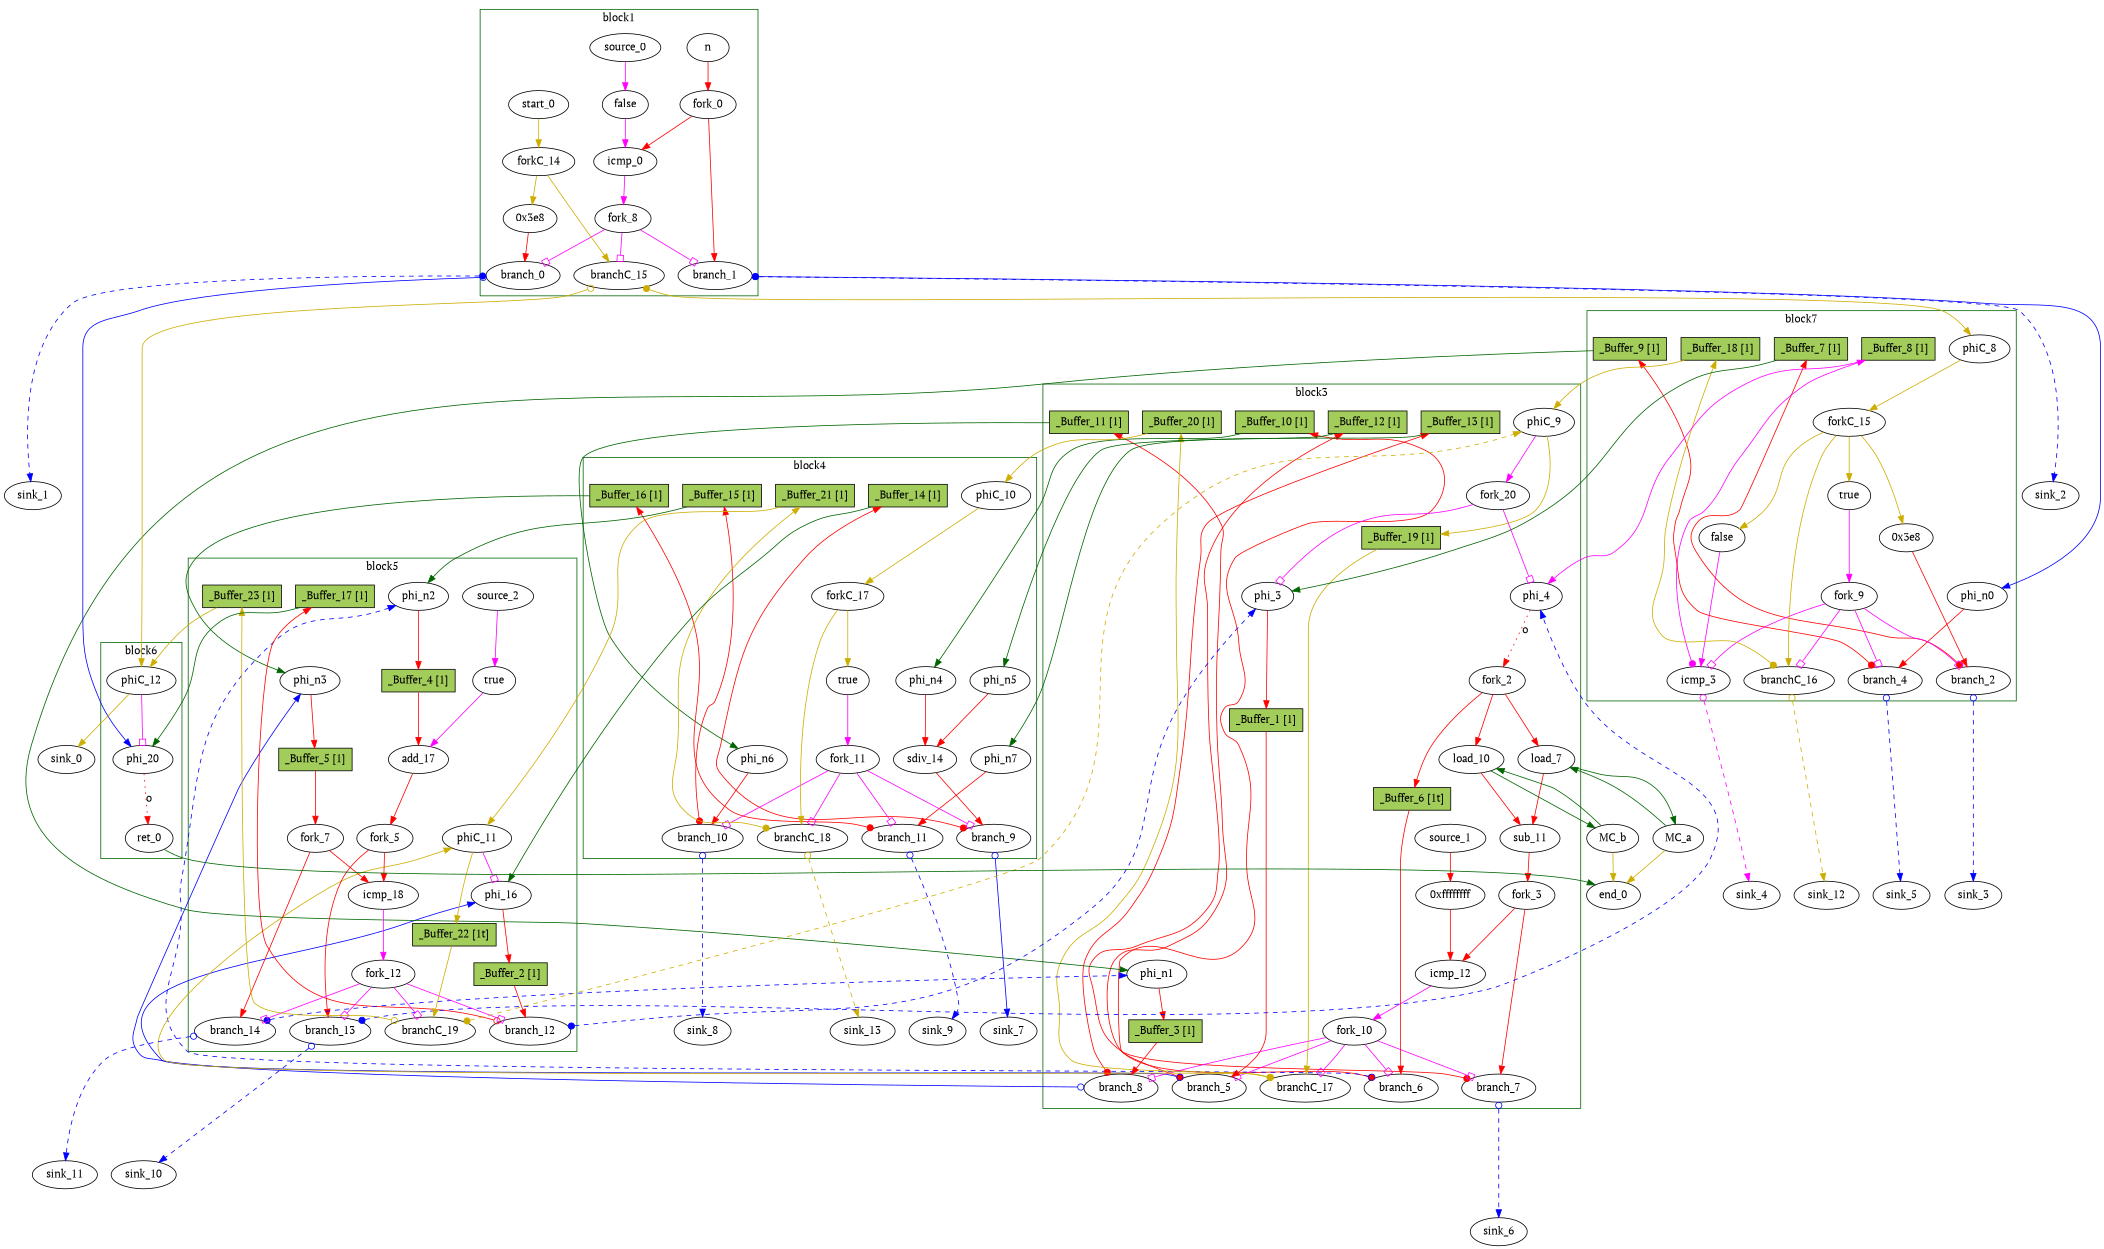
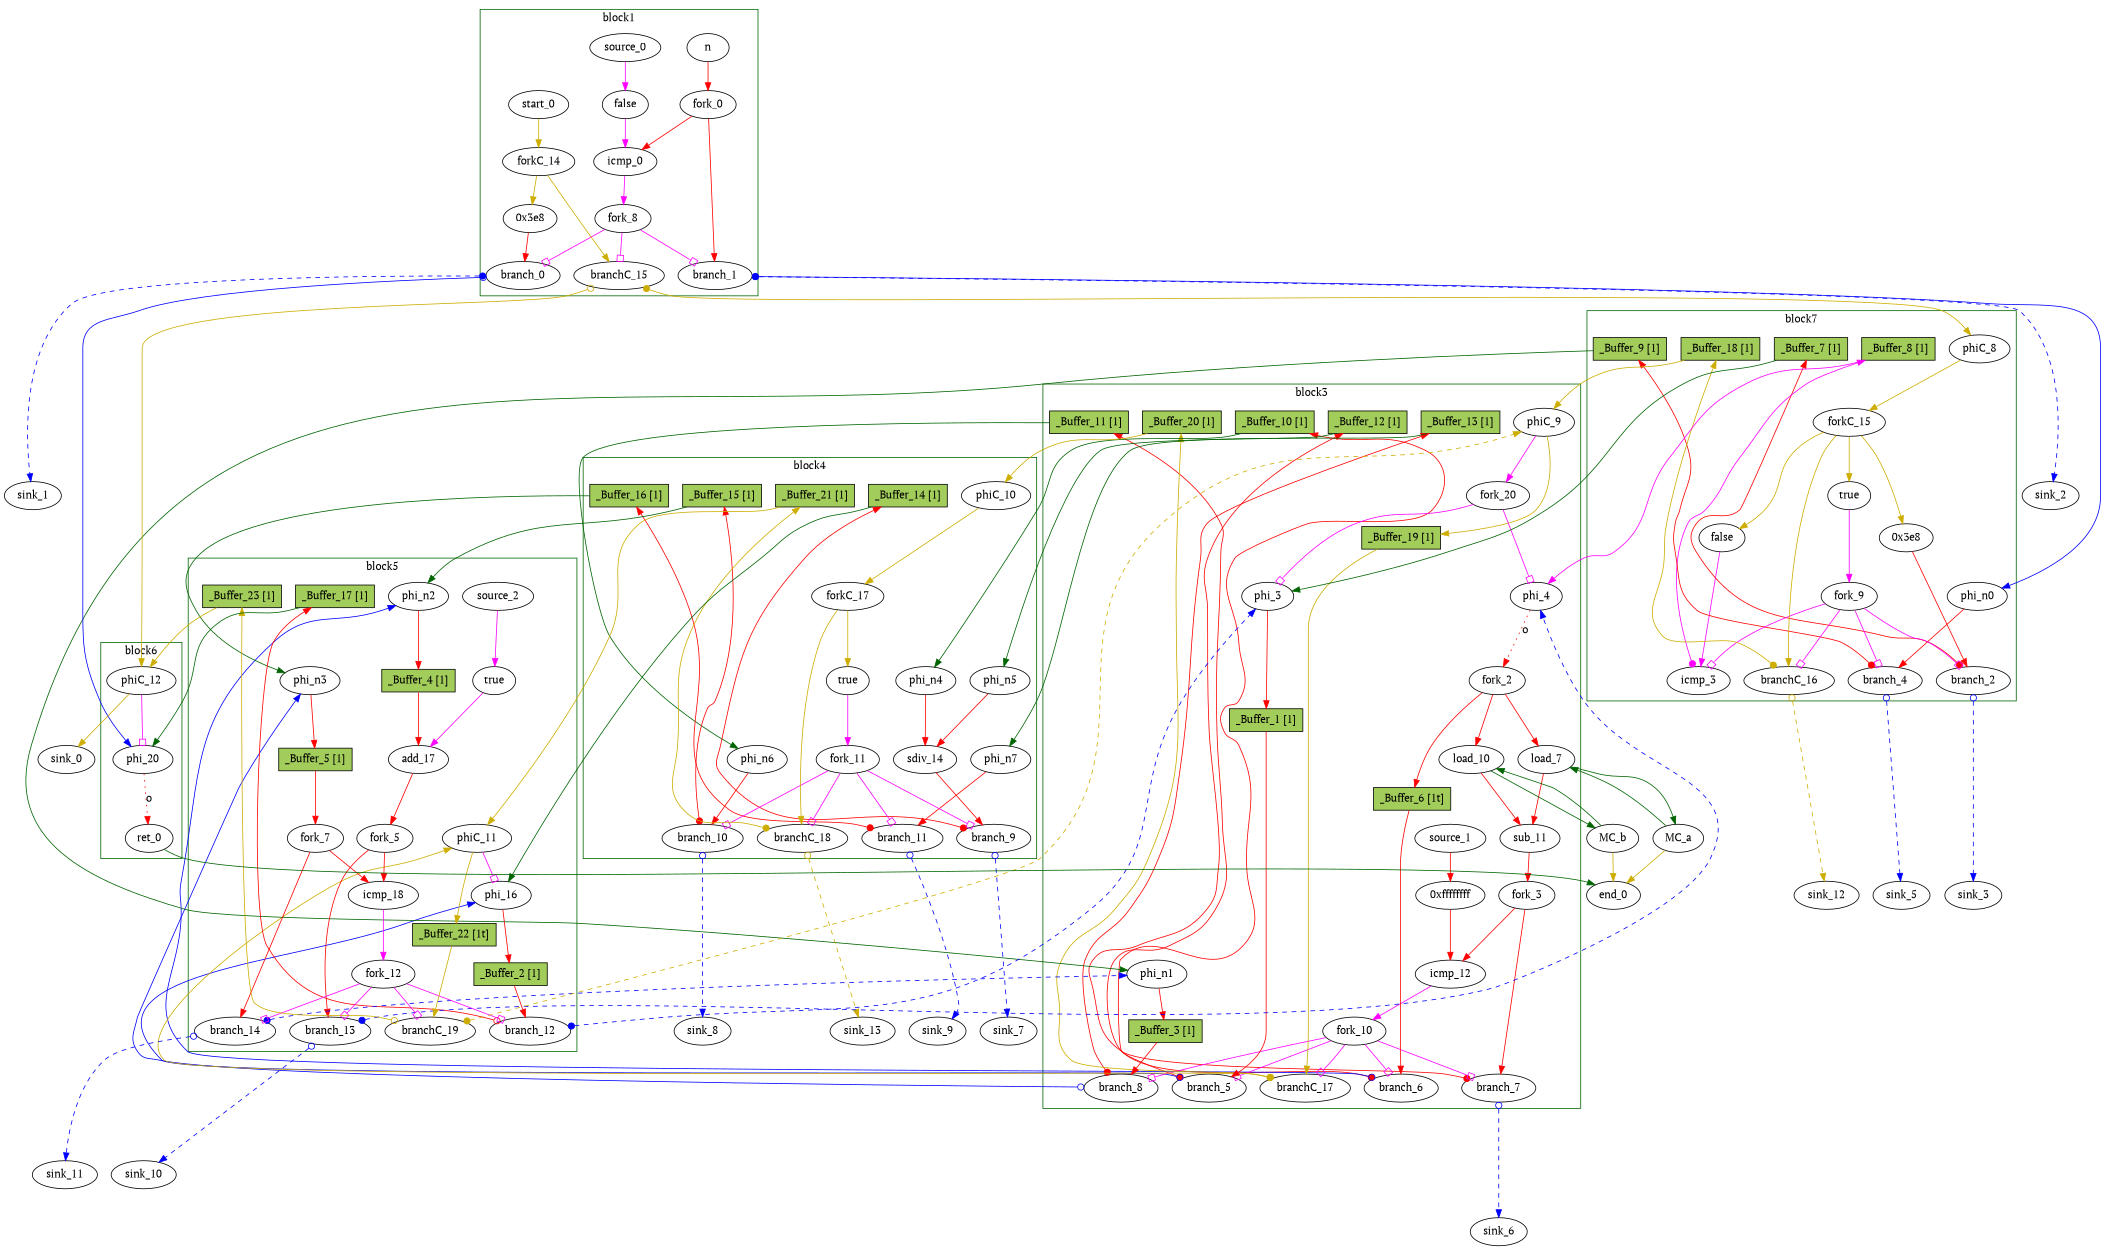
(1752, 895) -> none
(1001, 934) -> (1001, 934)
(496, 1066) -> (496, 1066)
